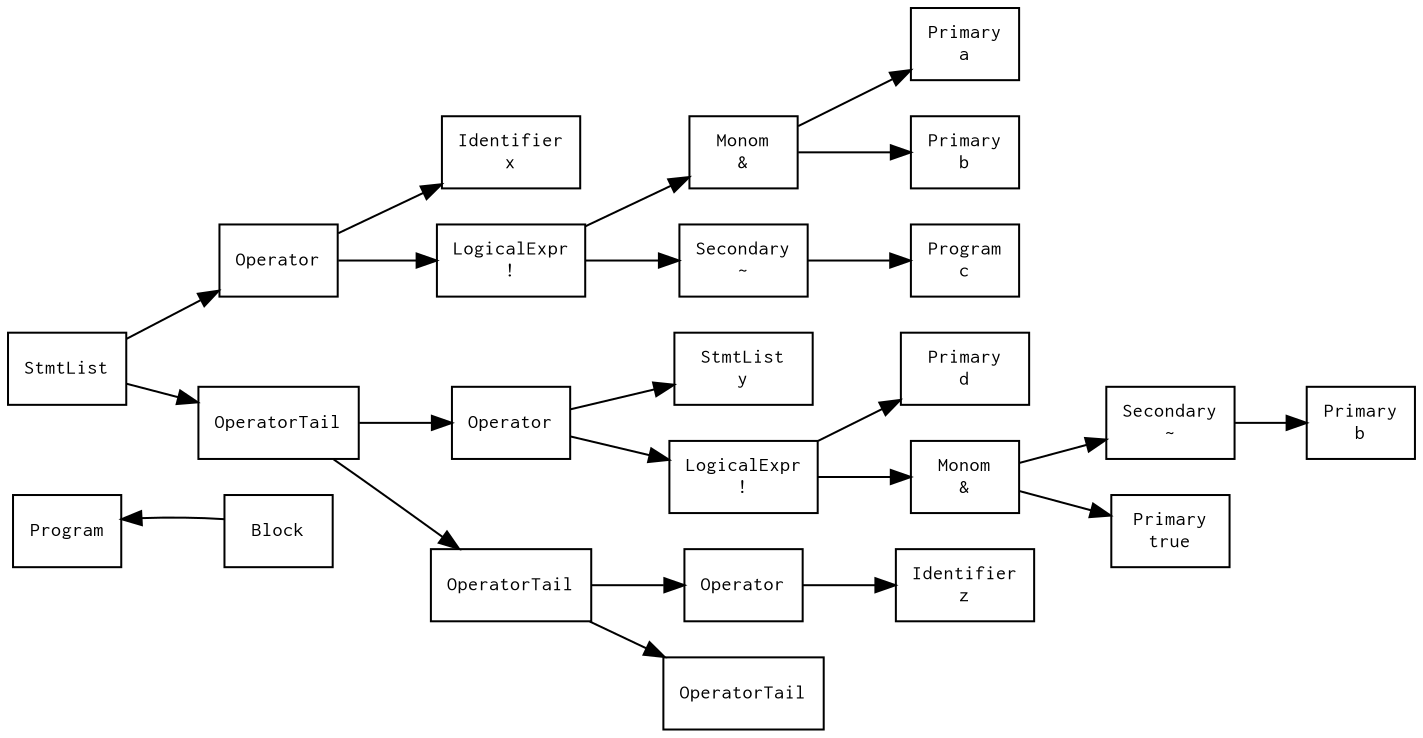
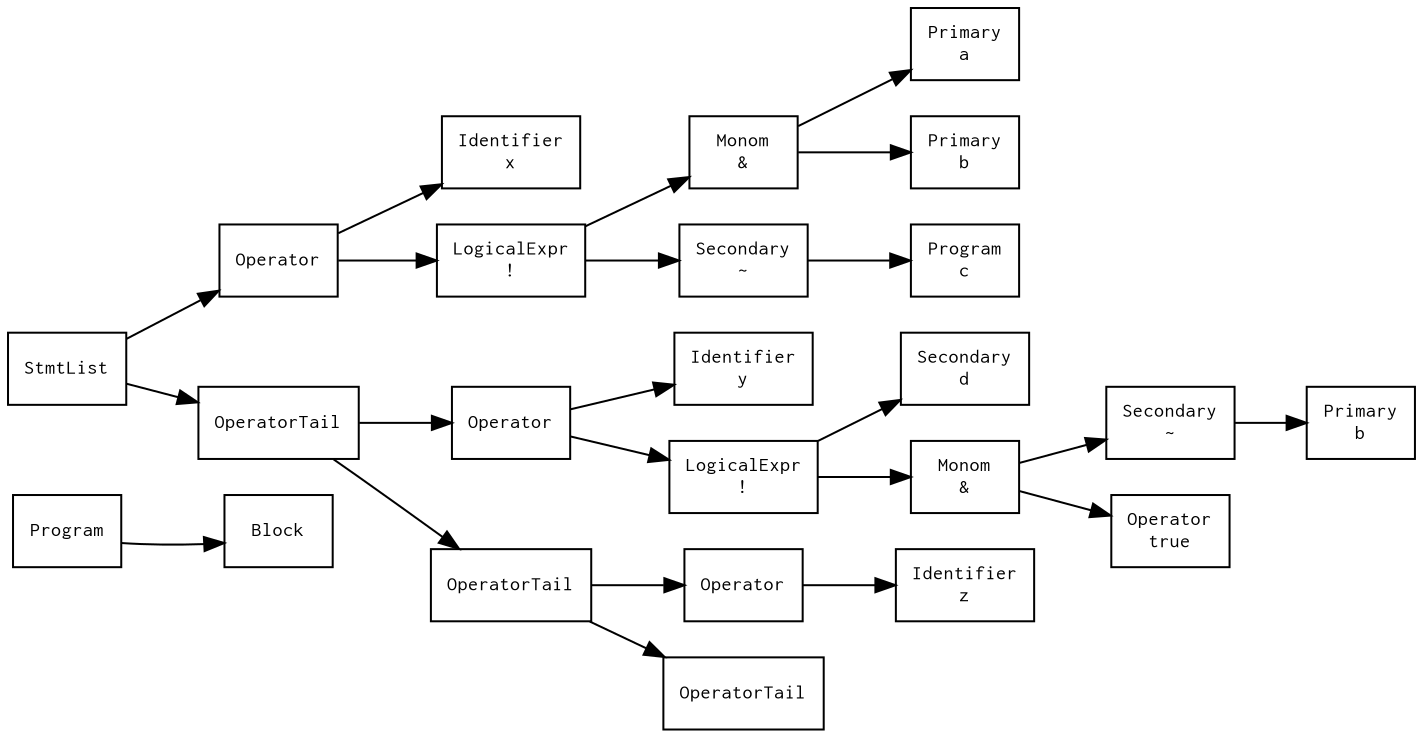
(744, 369) -> (744, 369)
(965, 369) -> (965, 369)
(183, 518) -> (163, 545)
(1170, 531) -> (1170, 531)
